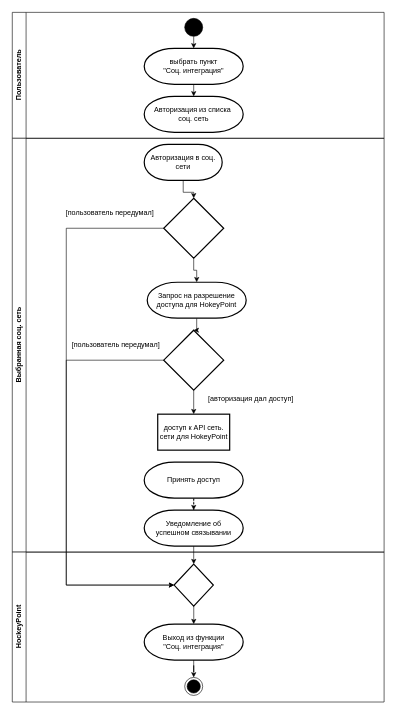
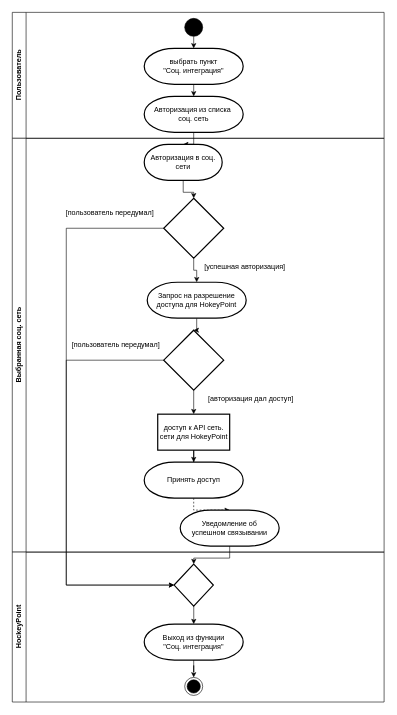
none -> (194, 141)
none -> (245, 267)
none -> (194, 458)
(194, 528) -> (230, 528)
